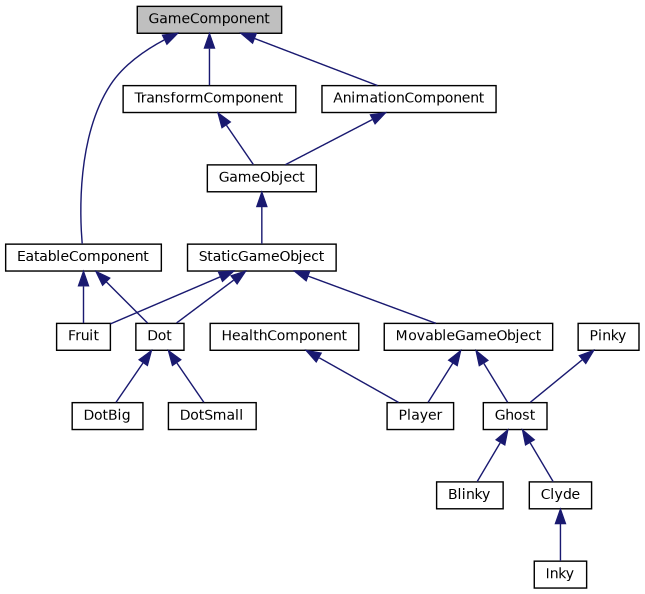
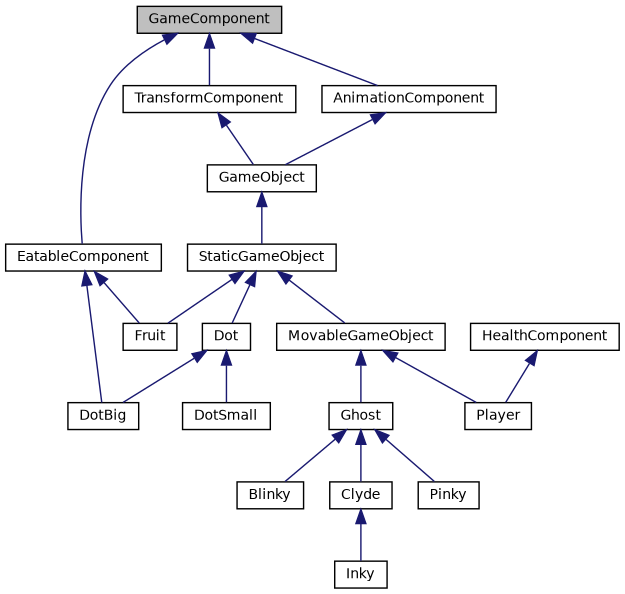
(127, 302) -> (94, 344)
(556, 381) -> (410, 460)
